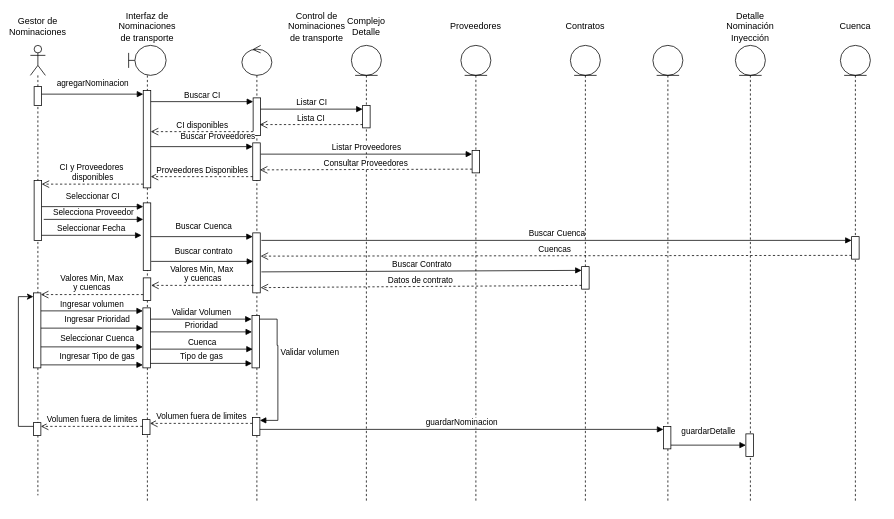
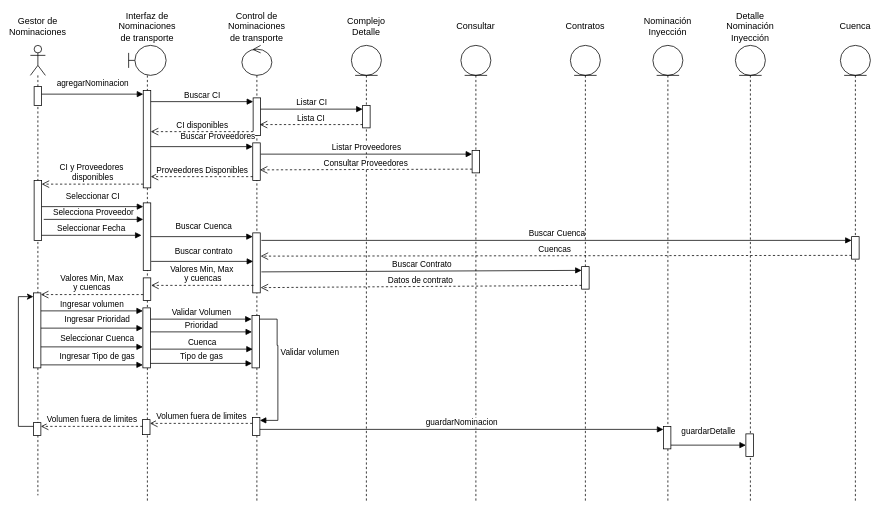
(317, 27) -> (257, 27)
(476, 27) -> (476, 27)
none -> (668, 27)
